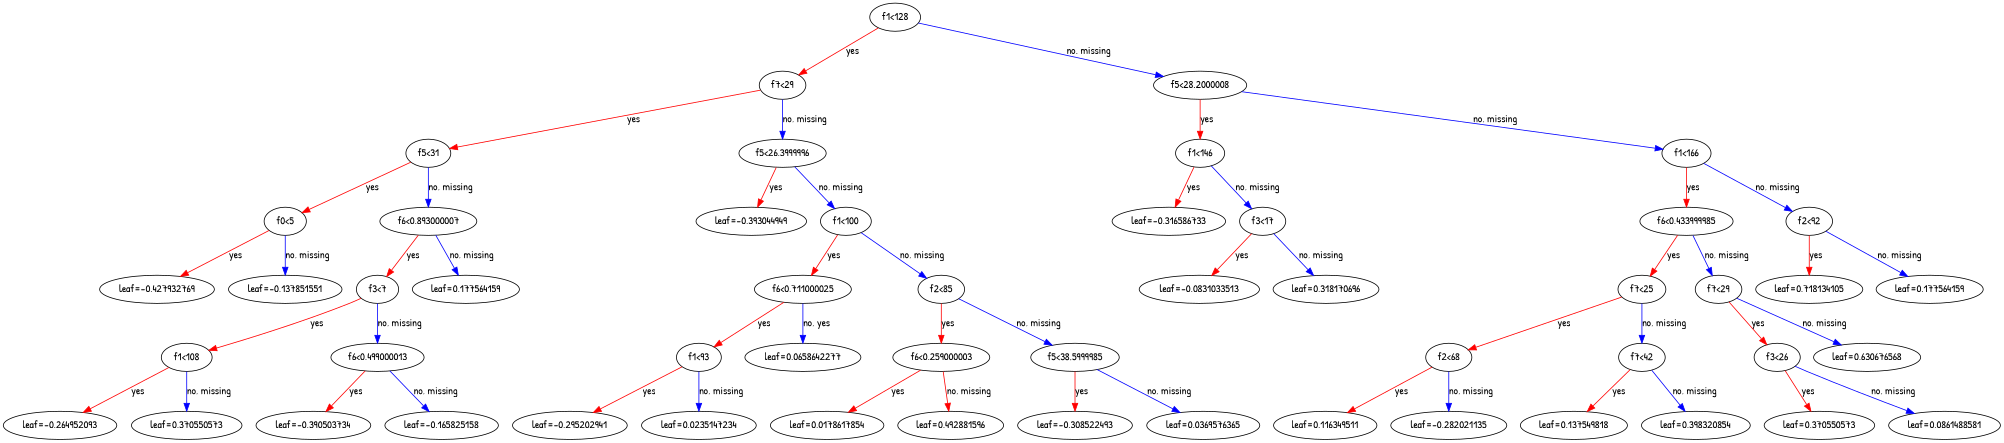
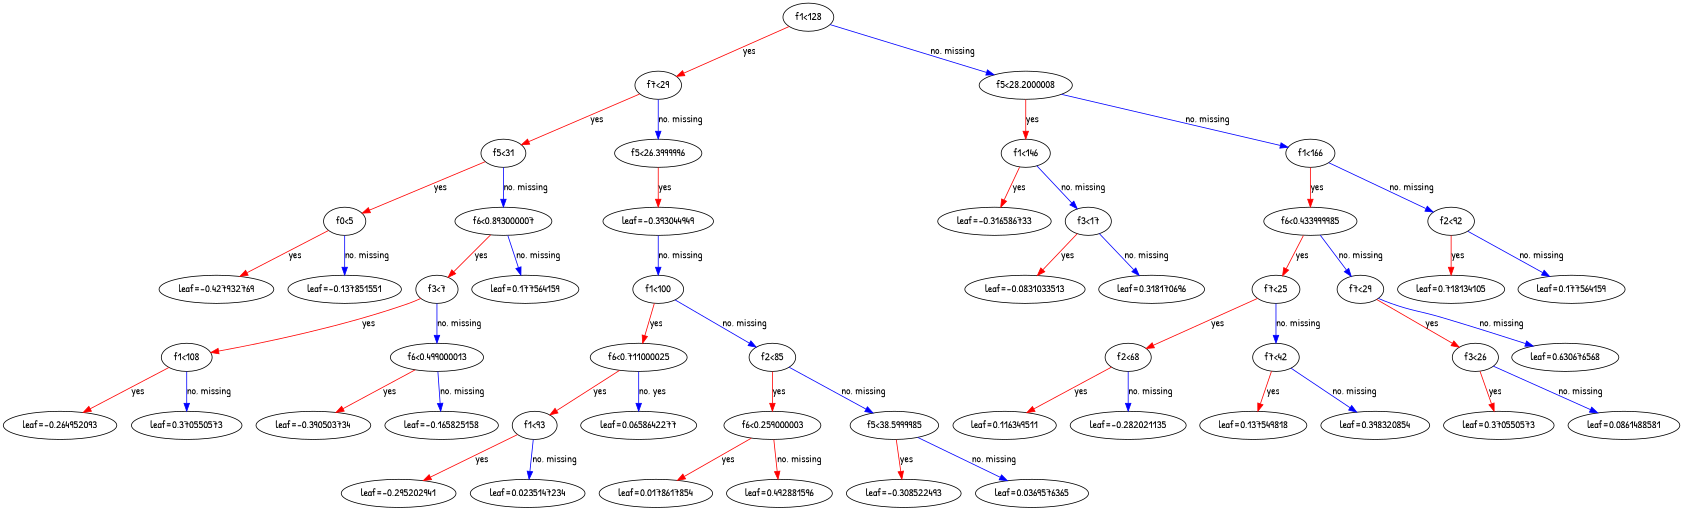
(812, 185) -> (658, 251)
